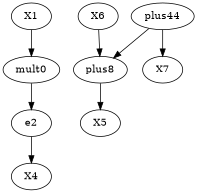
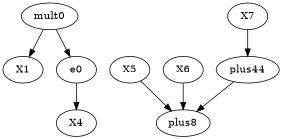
(31, 39) -> (38, 40)
(163, 39) -> (248, 39)
(100, 93) -> (153, 93)
(31, 123) -> (76, 70)
